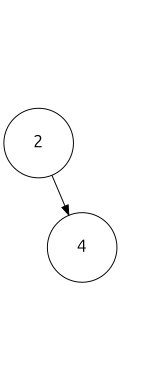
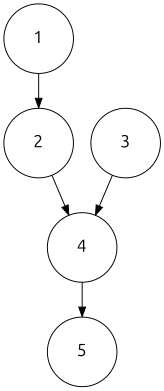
none -> (39, 39)
none -> (126, 143)
none -> (82, 352)
